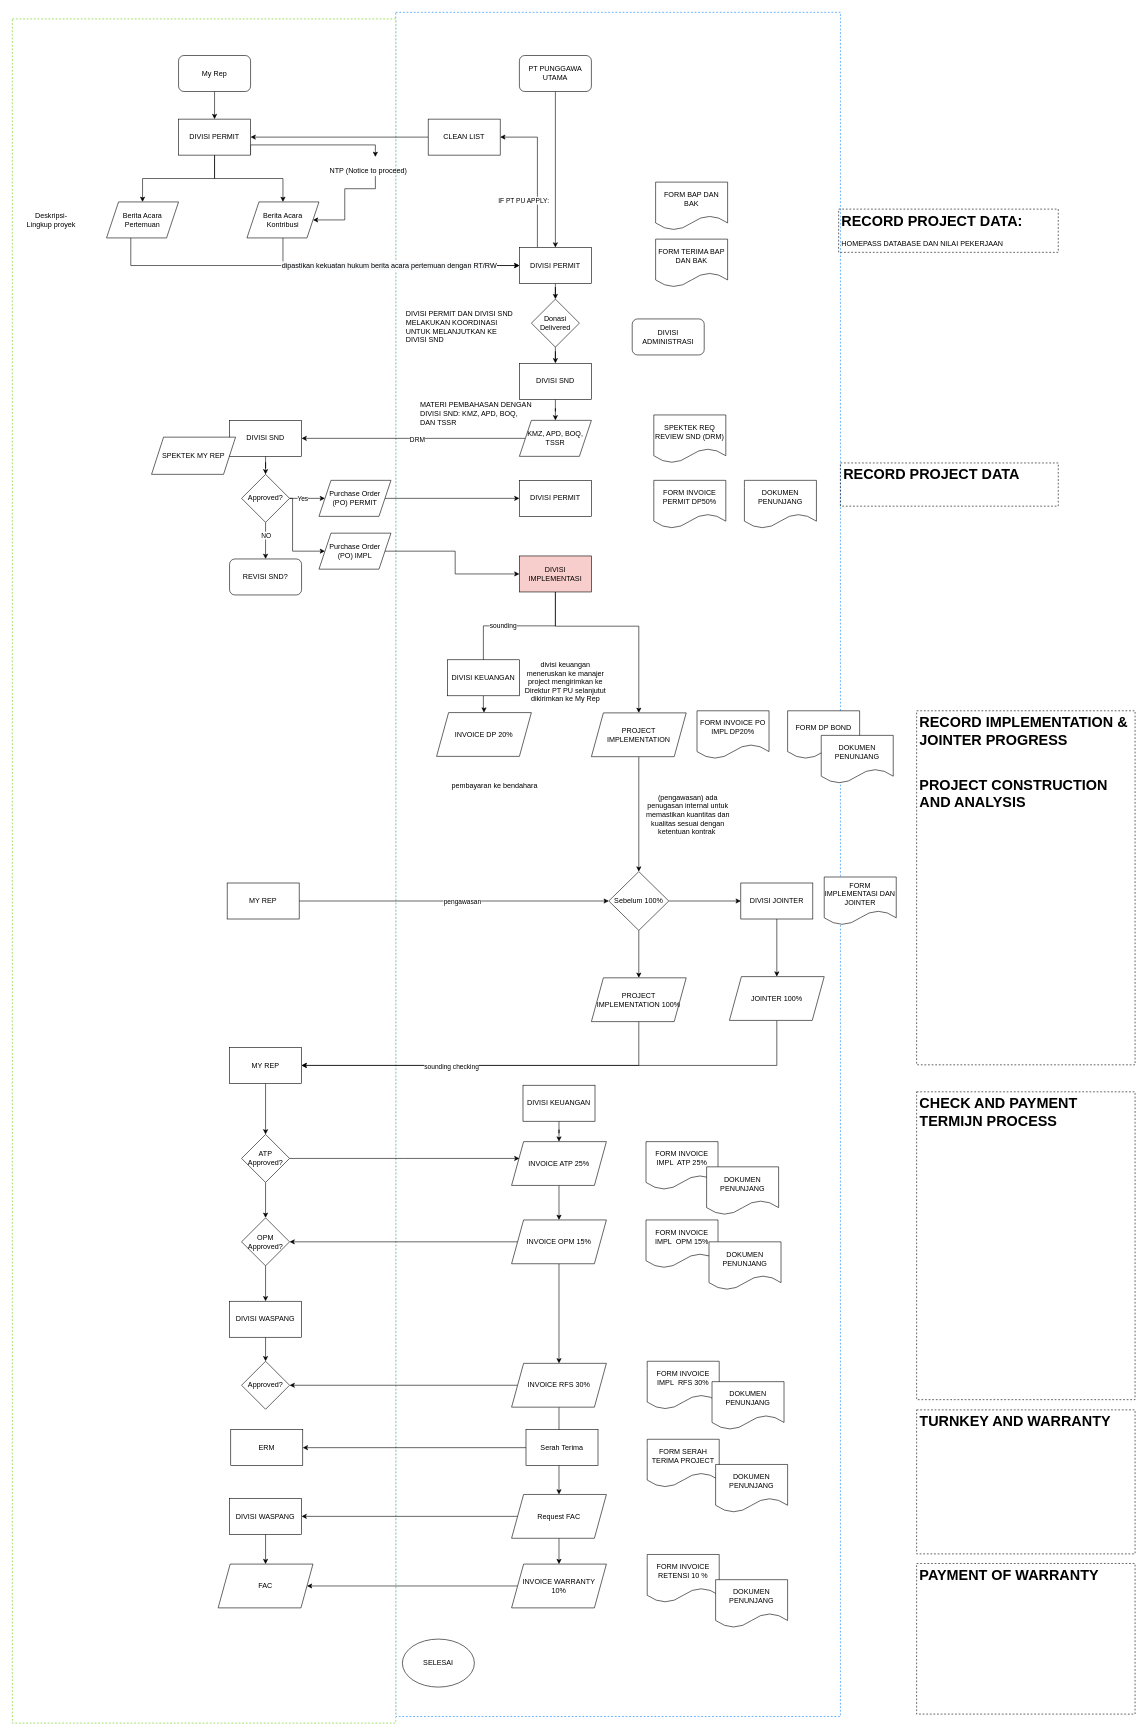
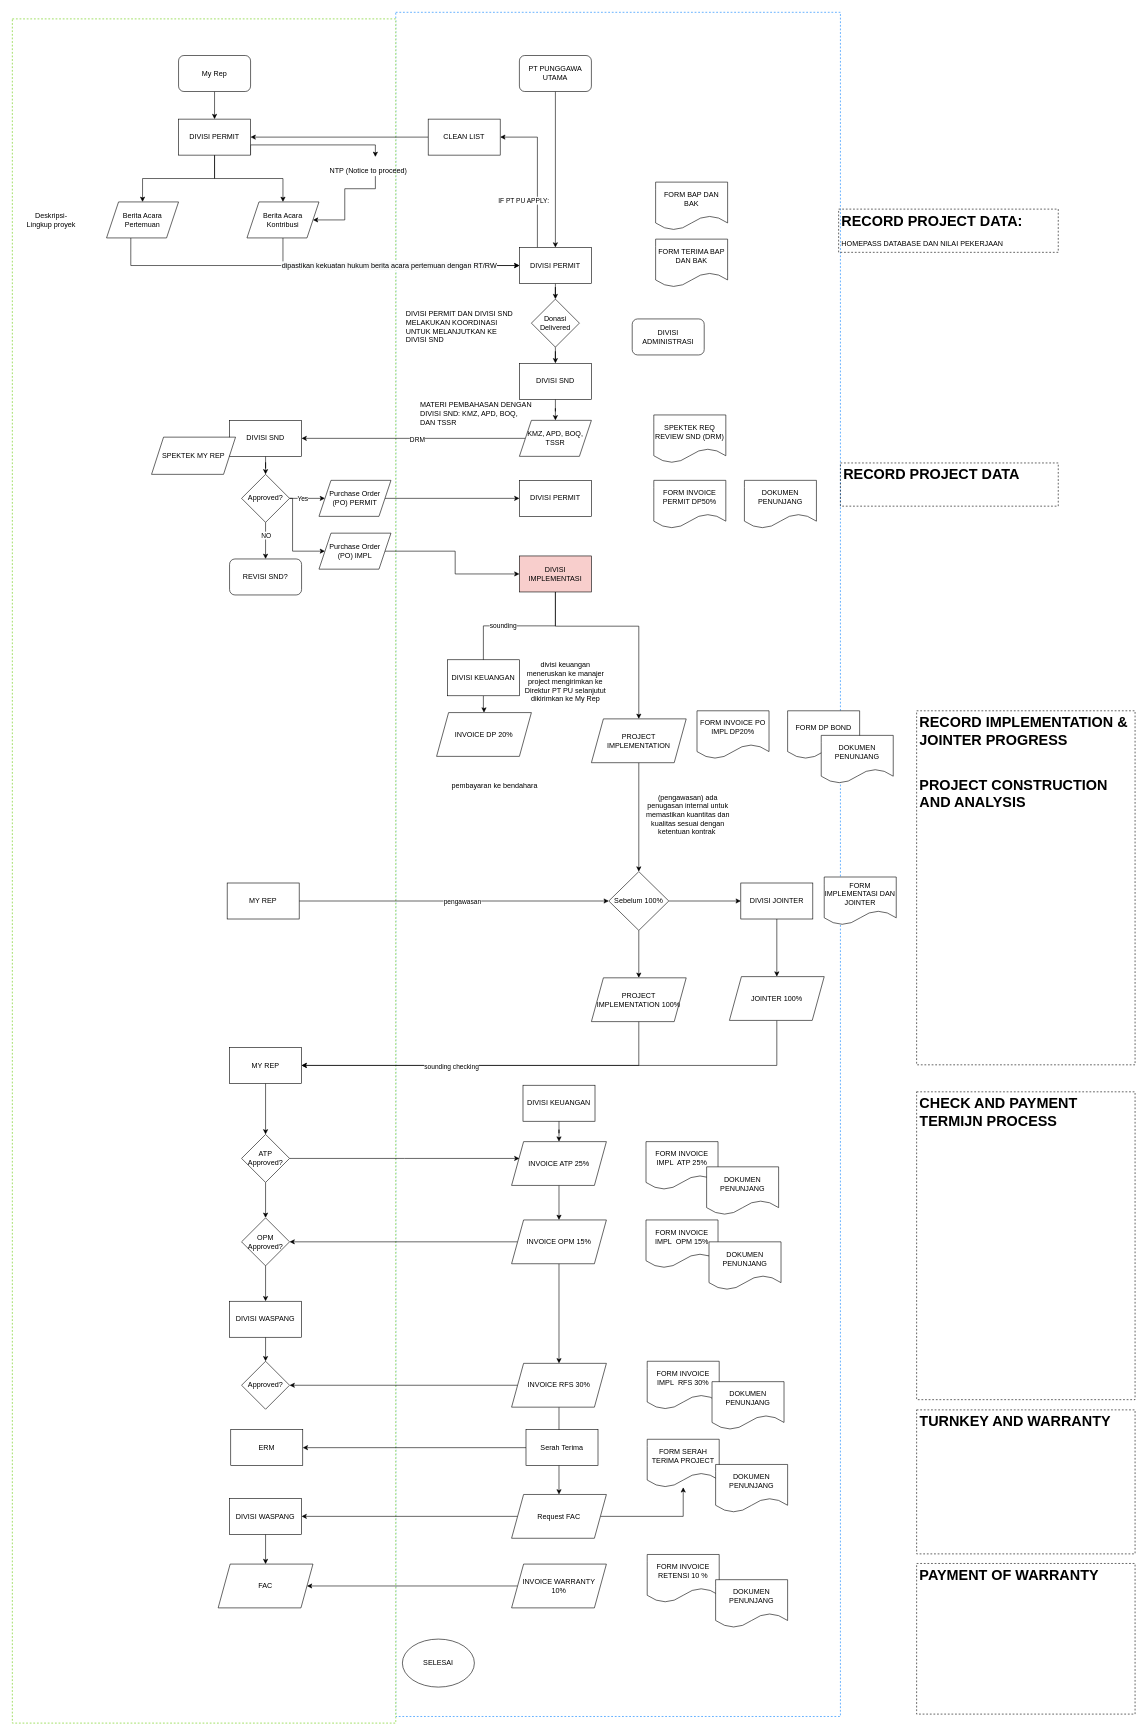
(639, 735) -> (639, 741)
(559, 1558) -> (643, 1516)
